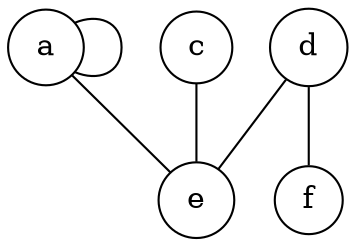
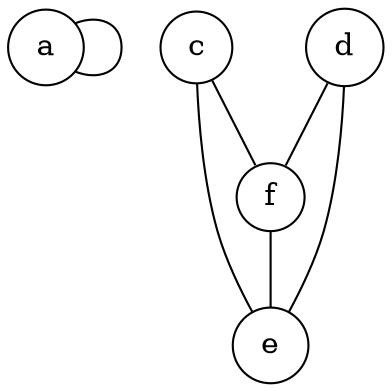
none -> (234, 123)
(121, 124) -> (271, 270)
